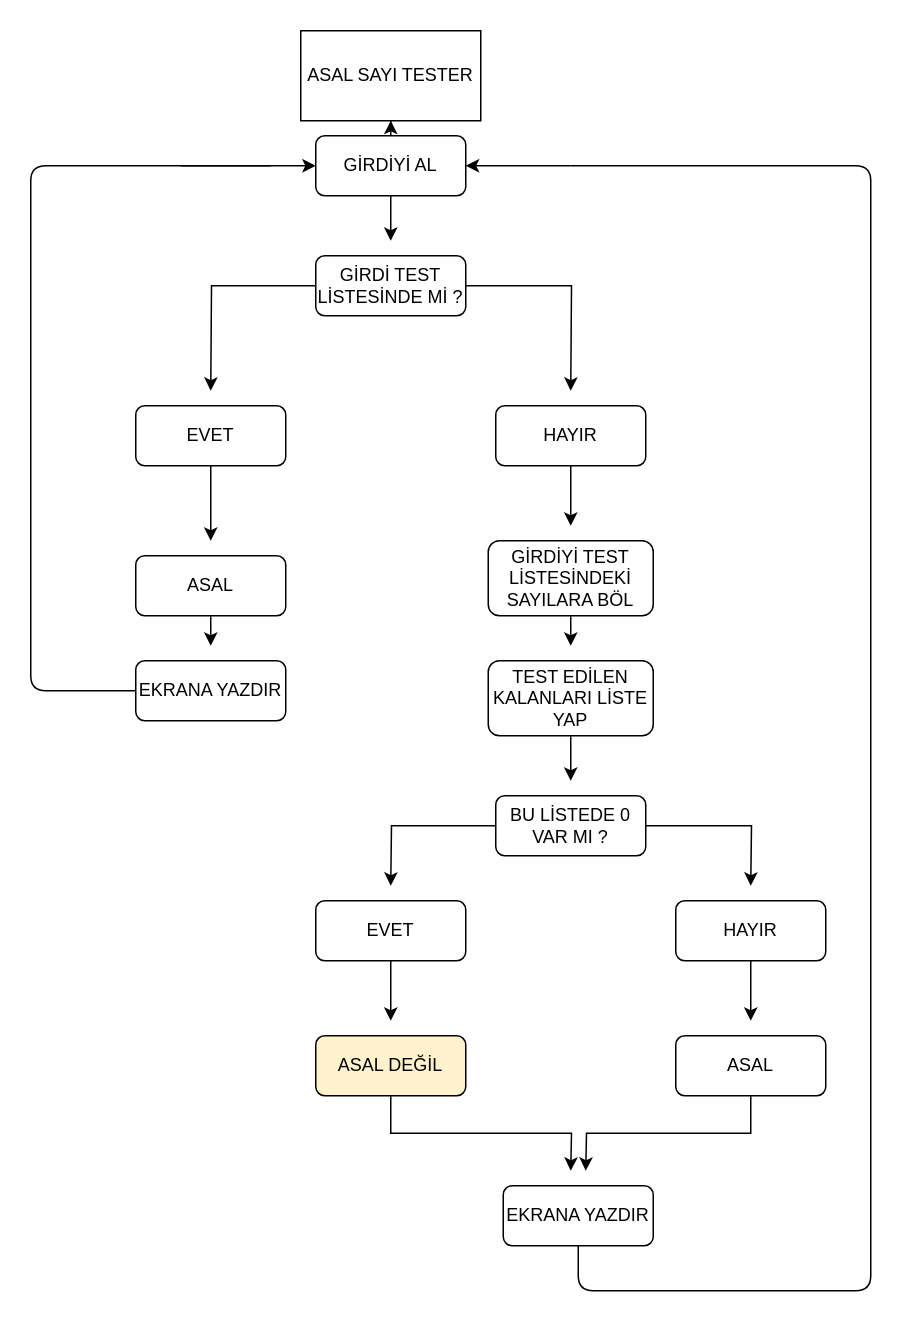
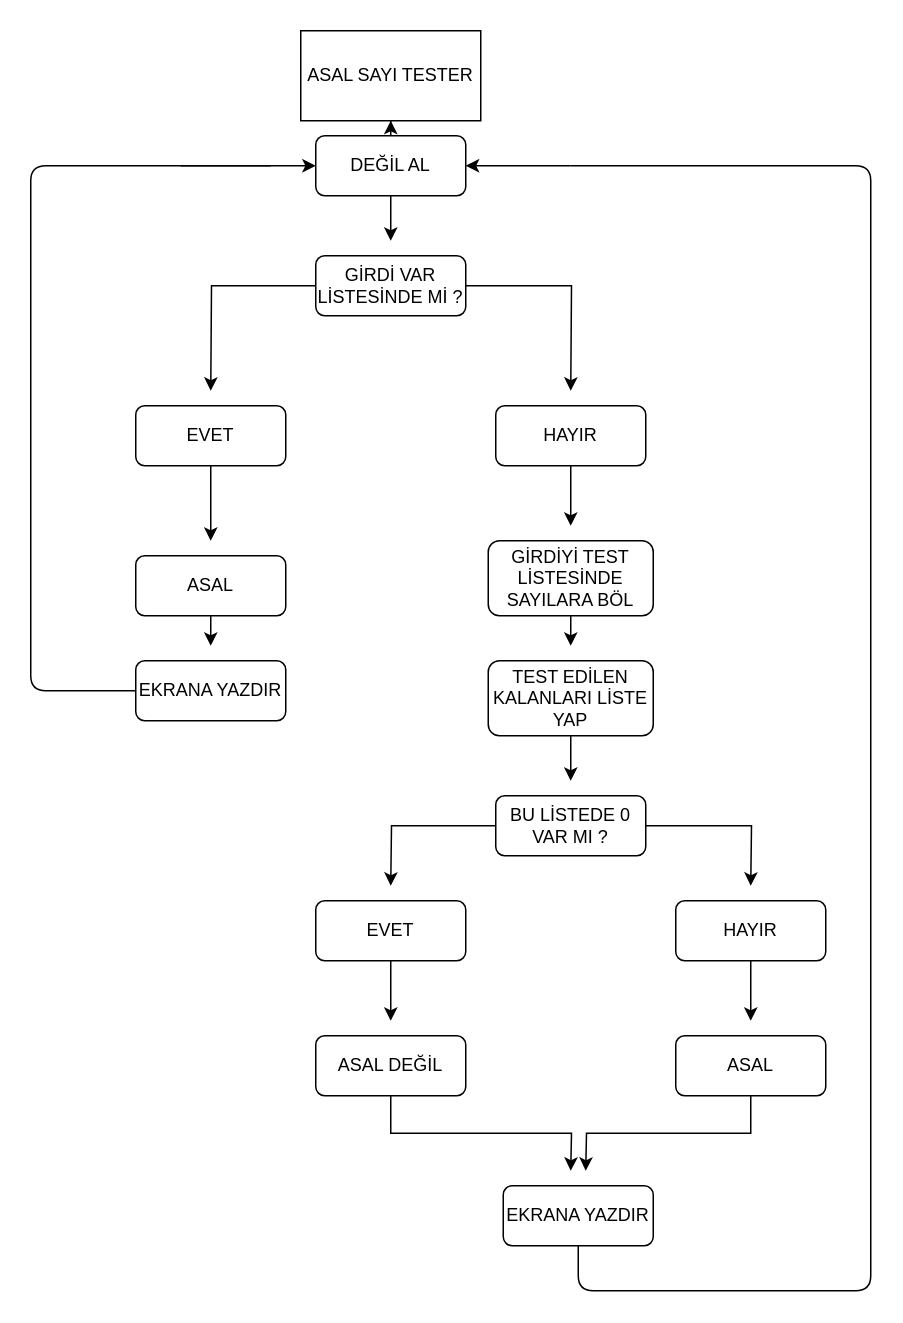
(391, 166) -> (391, 166)
(391, 286) -> (391, 286)
(571, 578) -> (571, 578)
(391, 1066) -> (391, 1066)
